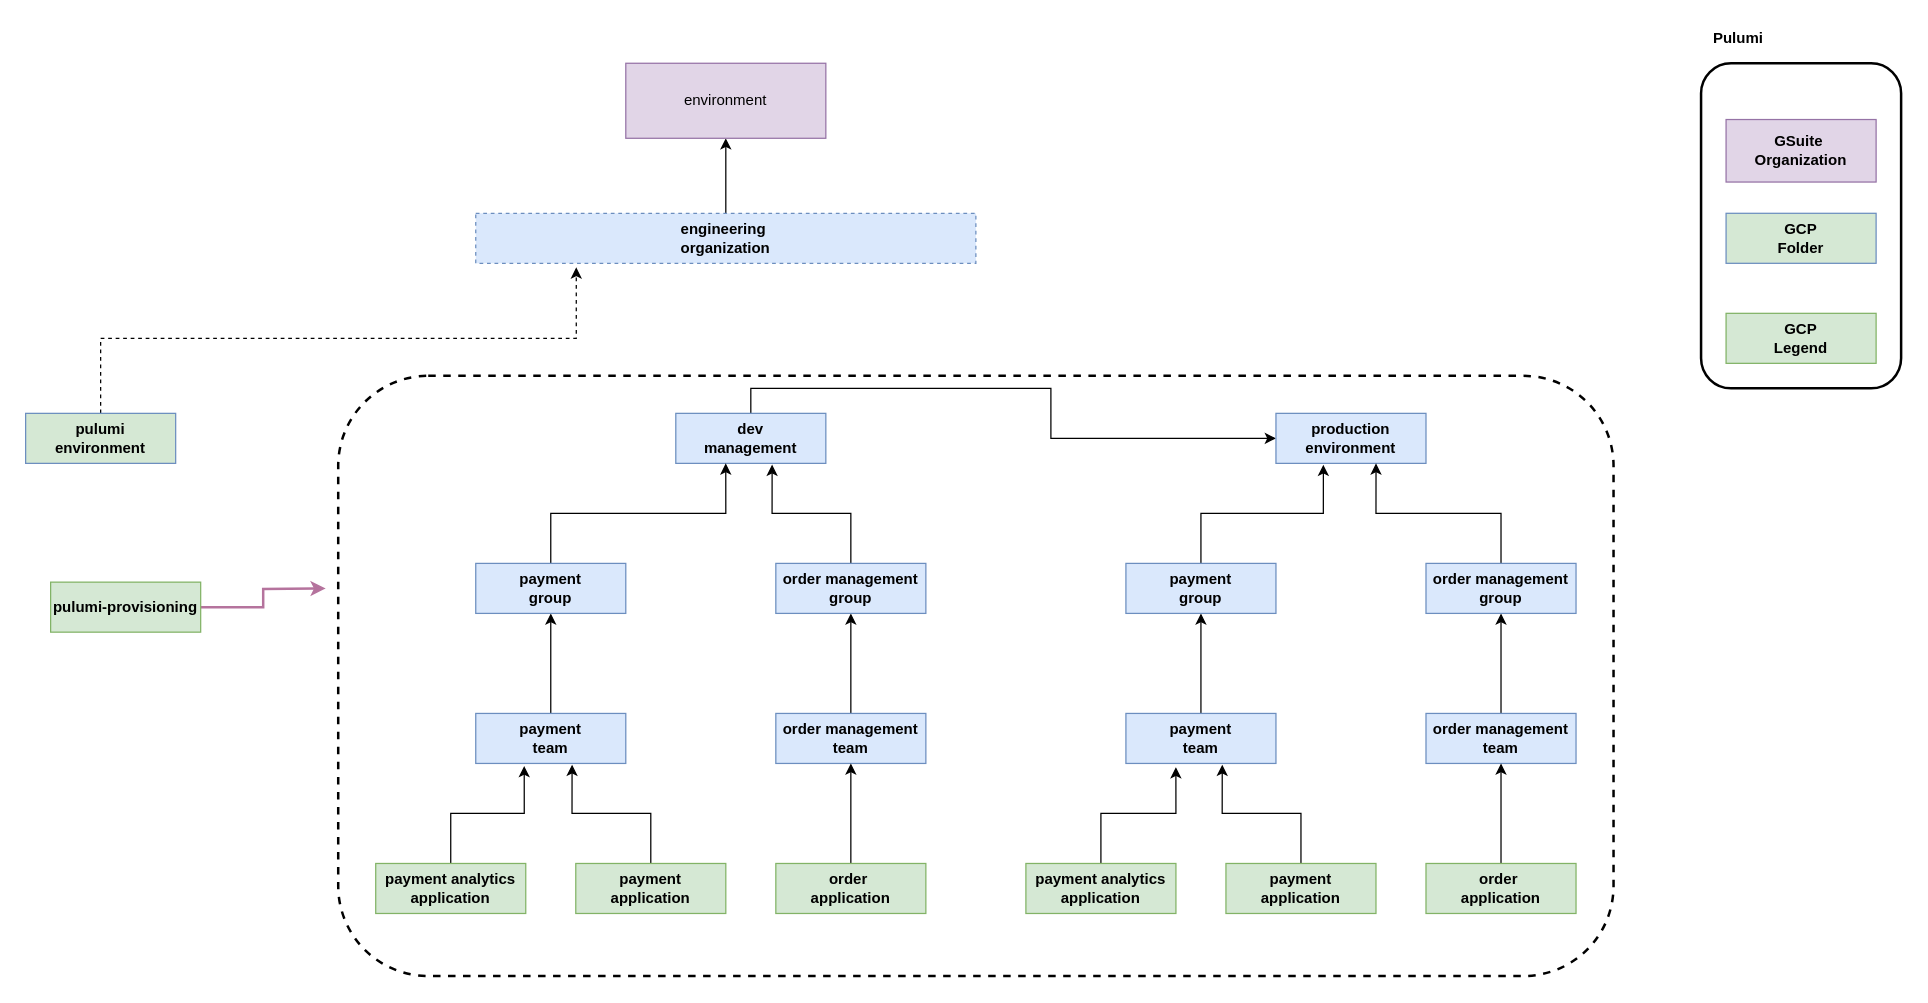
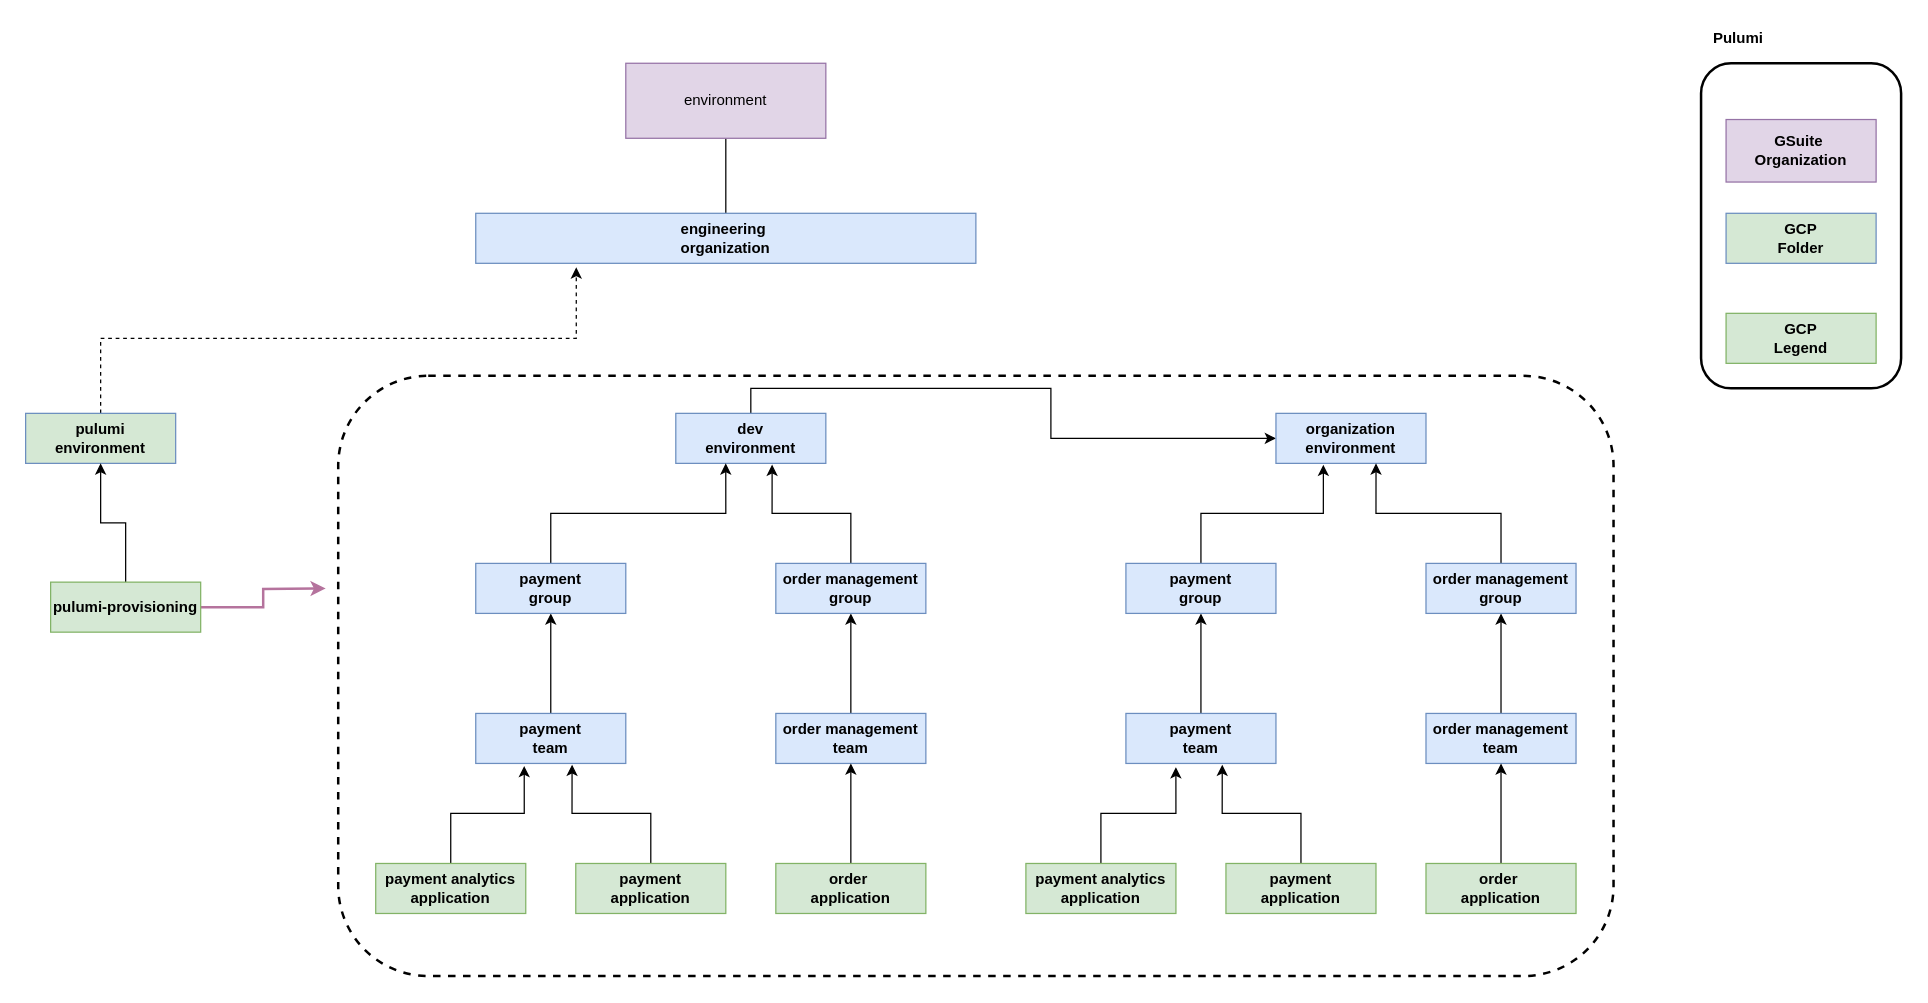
(726, 148) -> (726, 144)
(726, 238) -> (726, 238)
(751, 438) -> (751, 438)
(1351, 438) -> (1351, 438)
none -> (118, 523)
